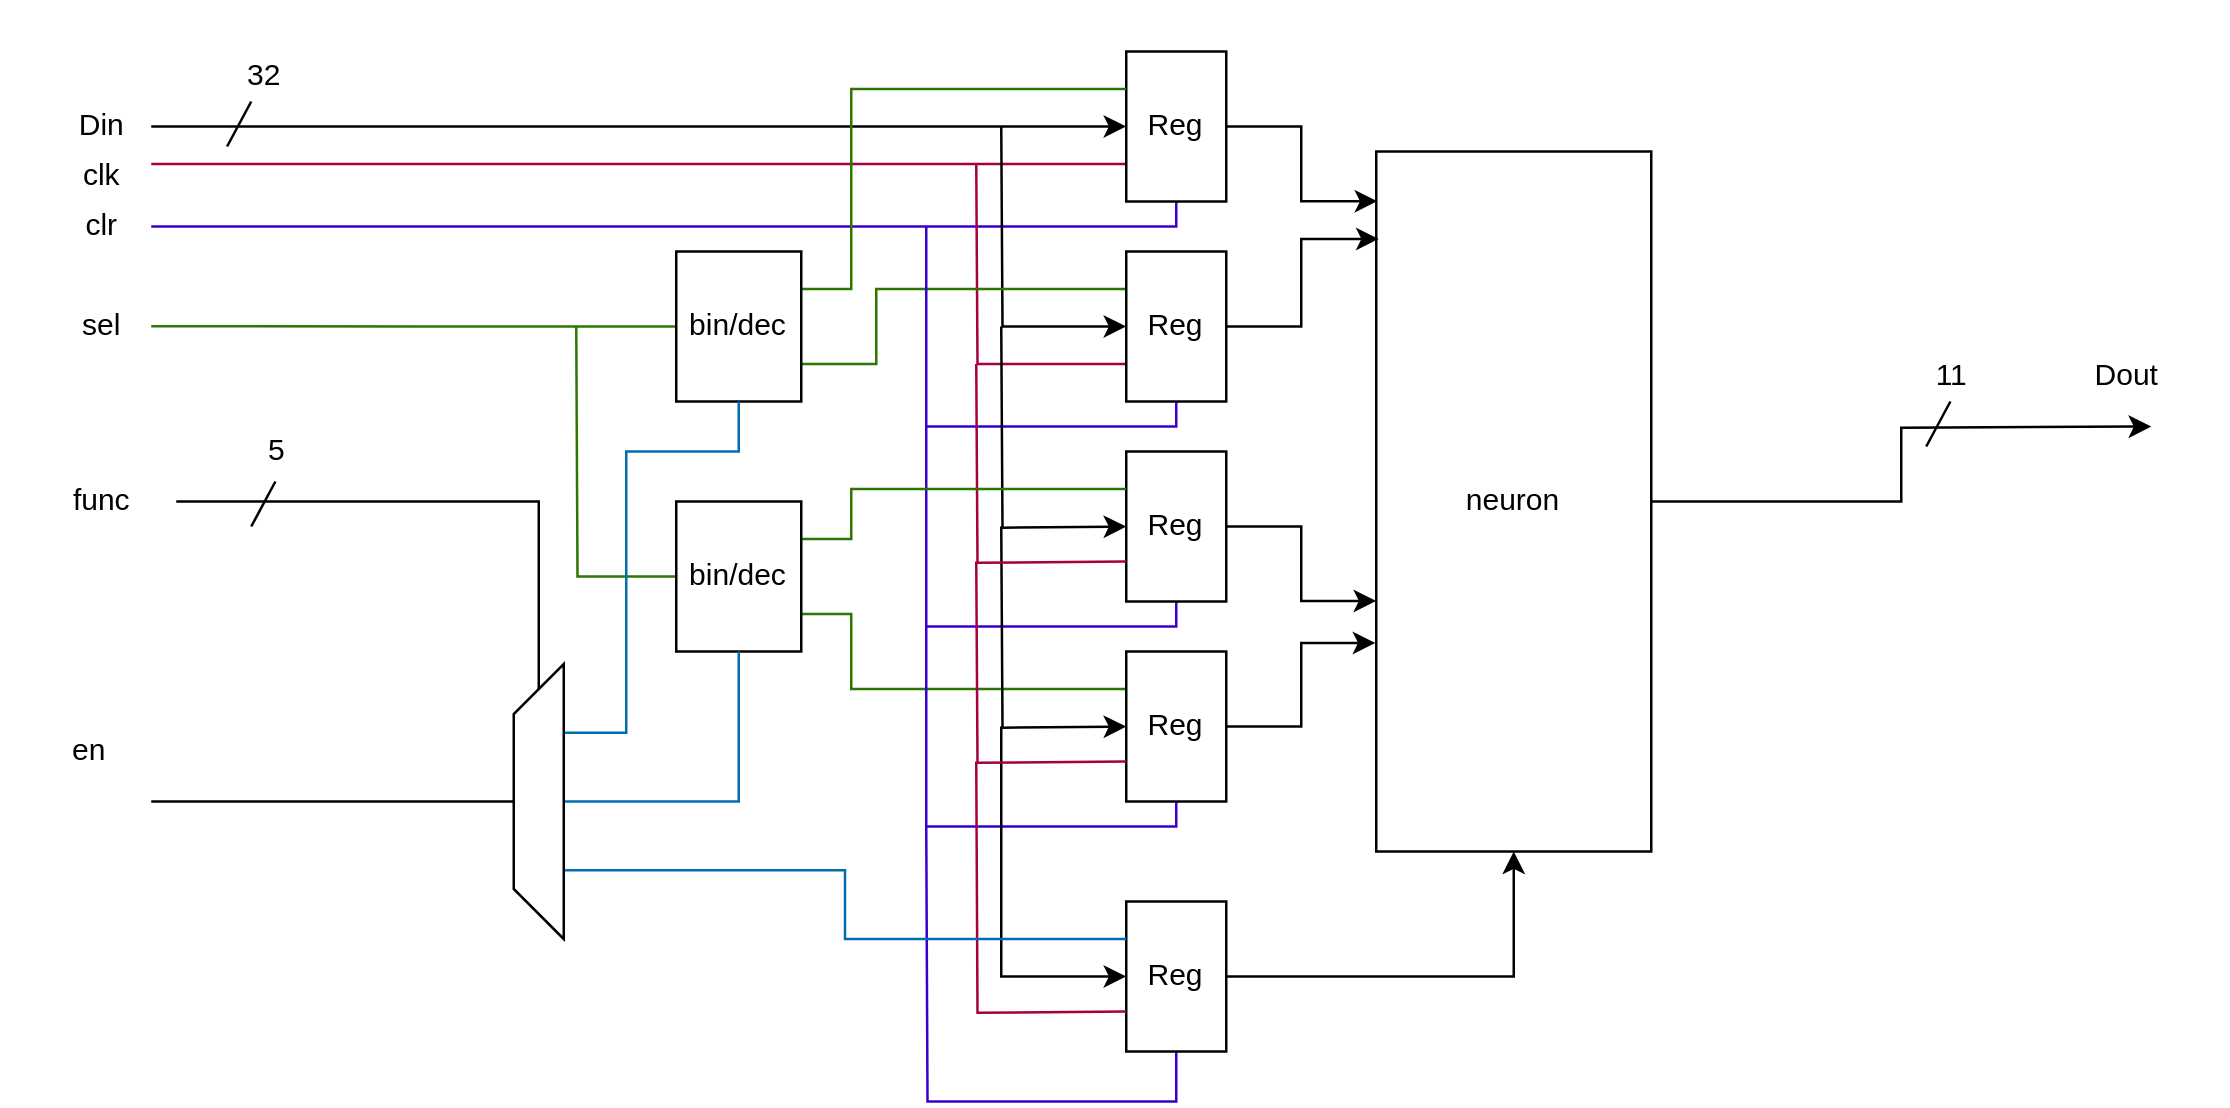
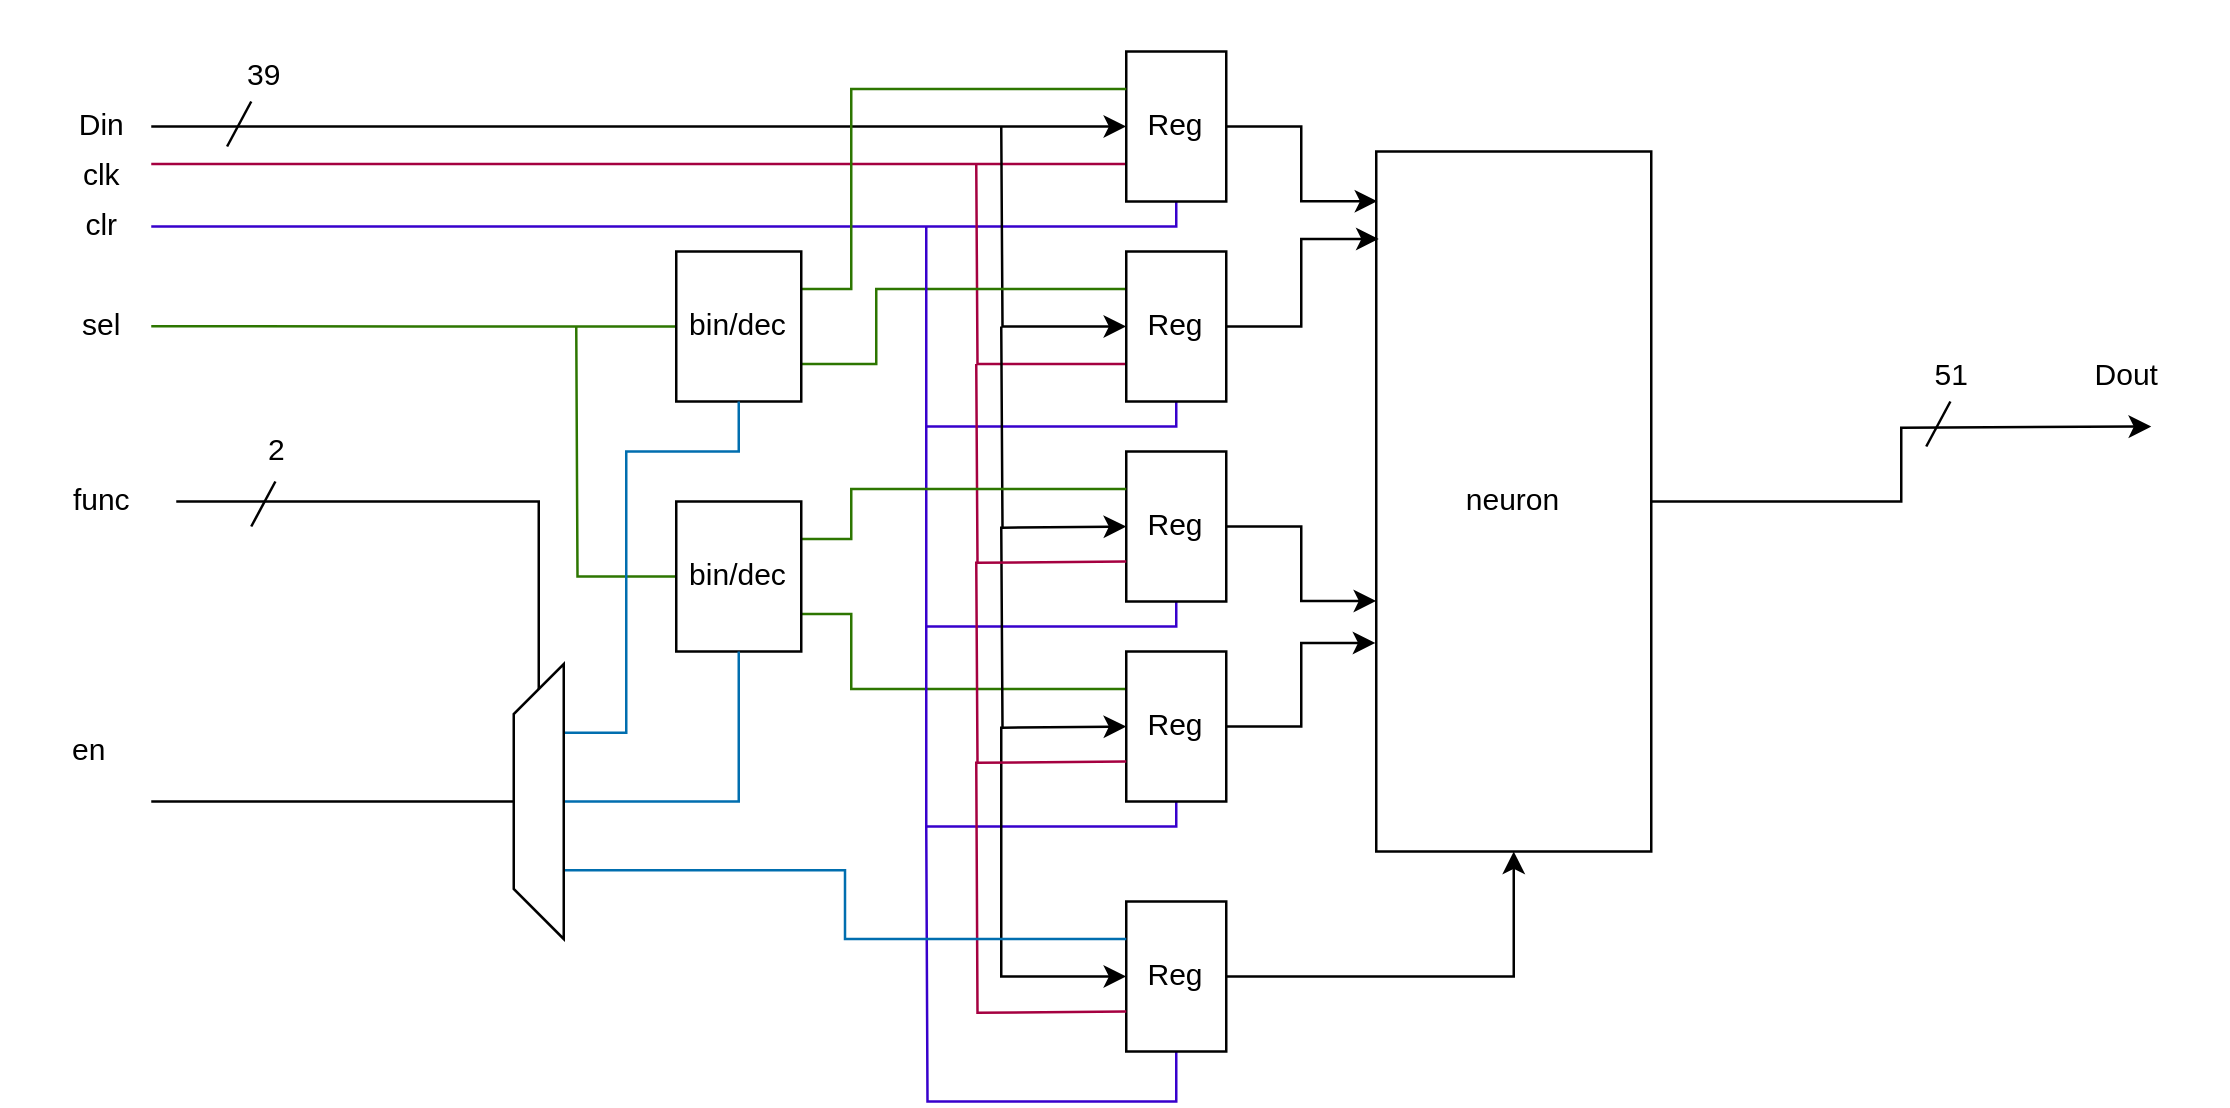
(265, 76) -> (265, 76)
(1953, 376) -> (1953, 376)
(278, 451) -> (278, 451)
